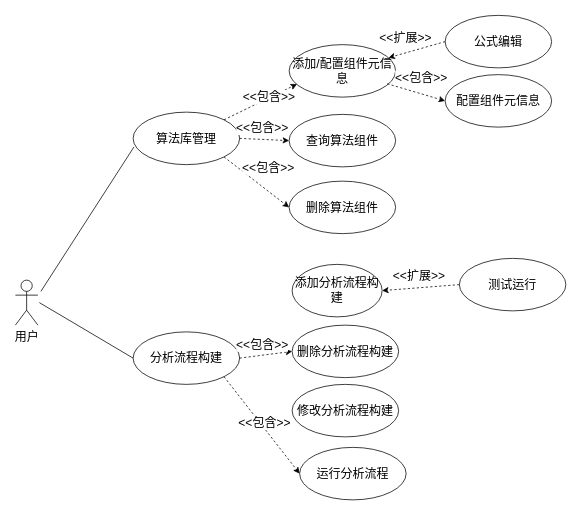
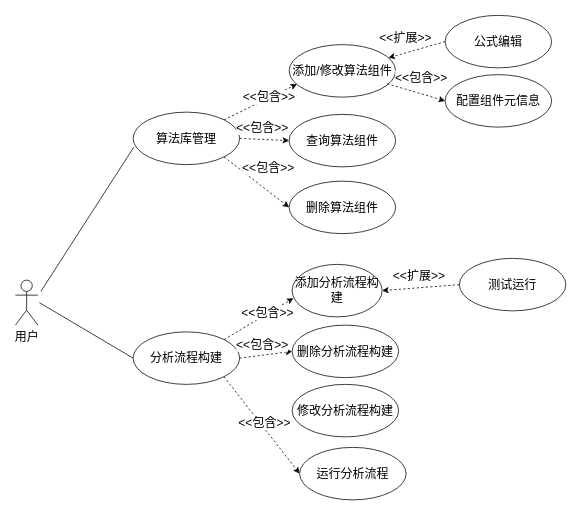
(342, 71) -> (342, 71)
none -> (254, 321)
